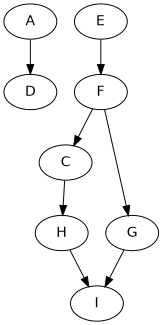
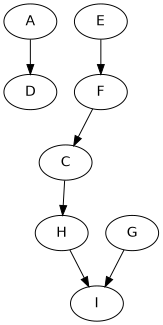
(115, 158) -> none
